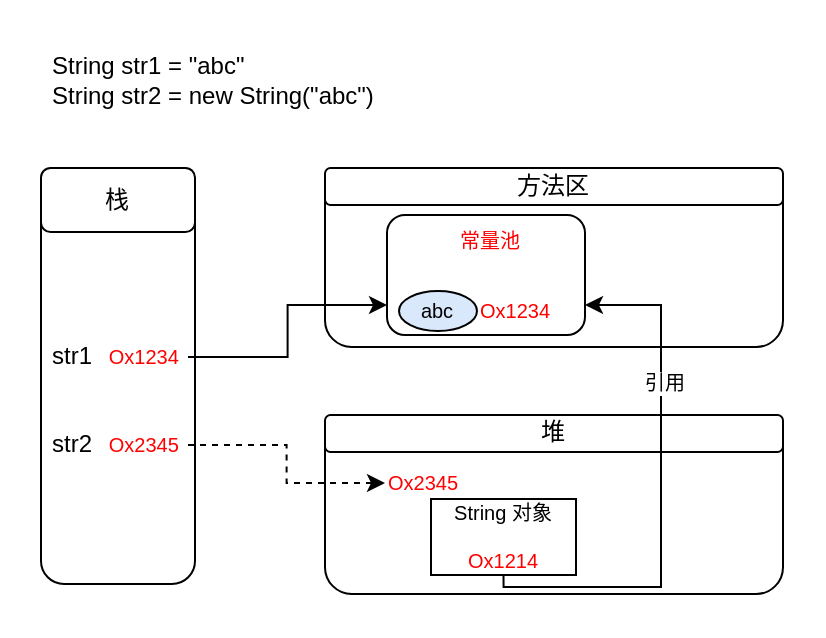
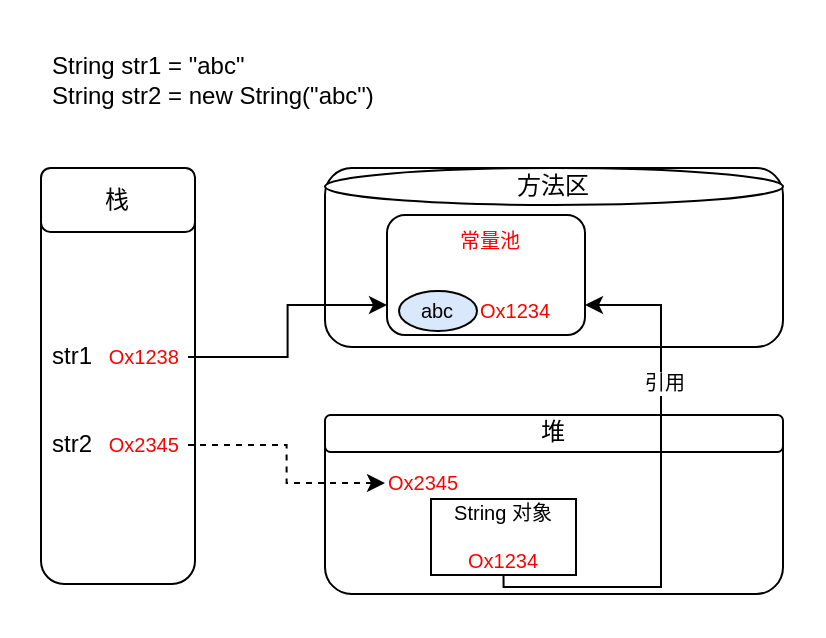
(554, 187) -> (554, 187)
(121, 357) -> (121, 357)
(504, 537) -> (504, 537)
